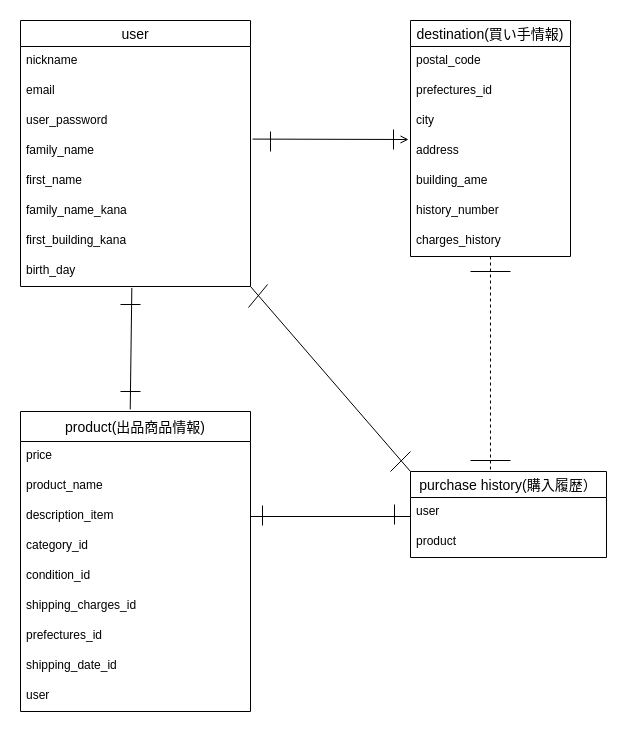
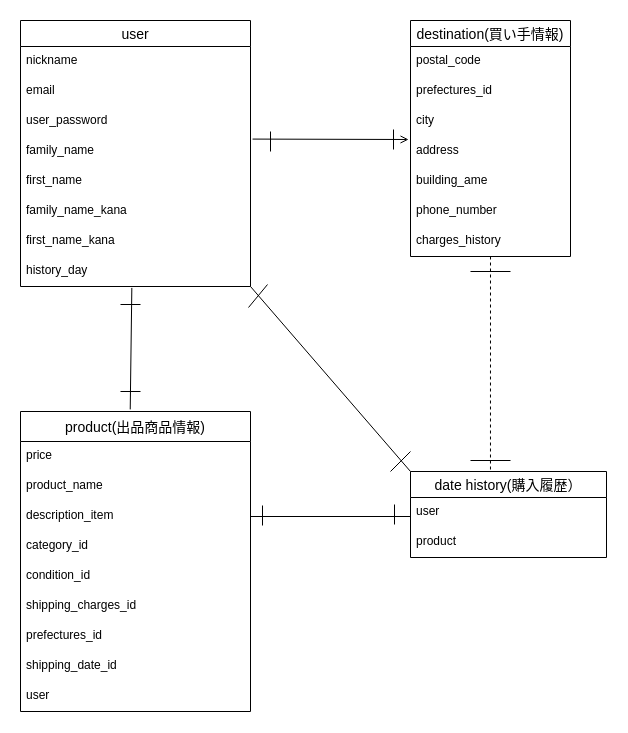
(461, 210) -> (456, 210)
(84, 240) -> (75, 240)
(55, 270) -> (61, 270)
(508, 485) -> (508, 485)
